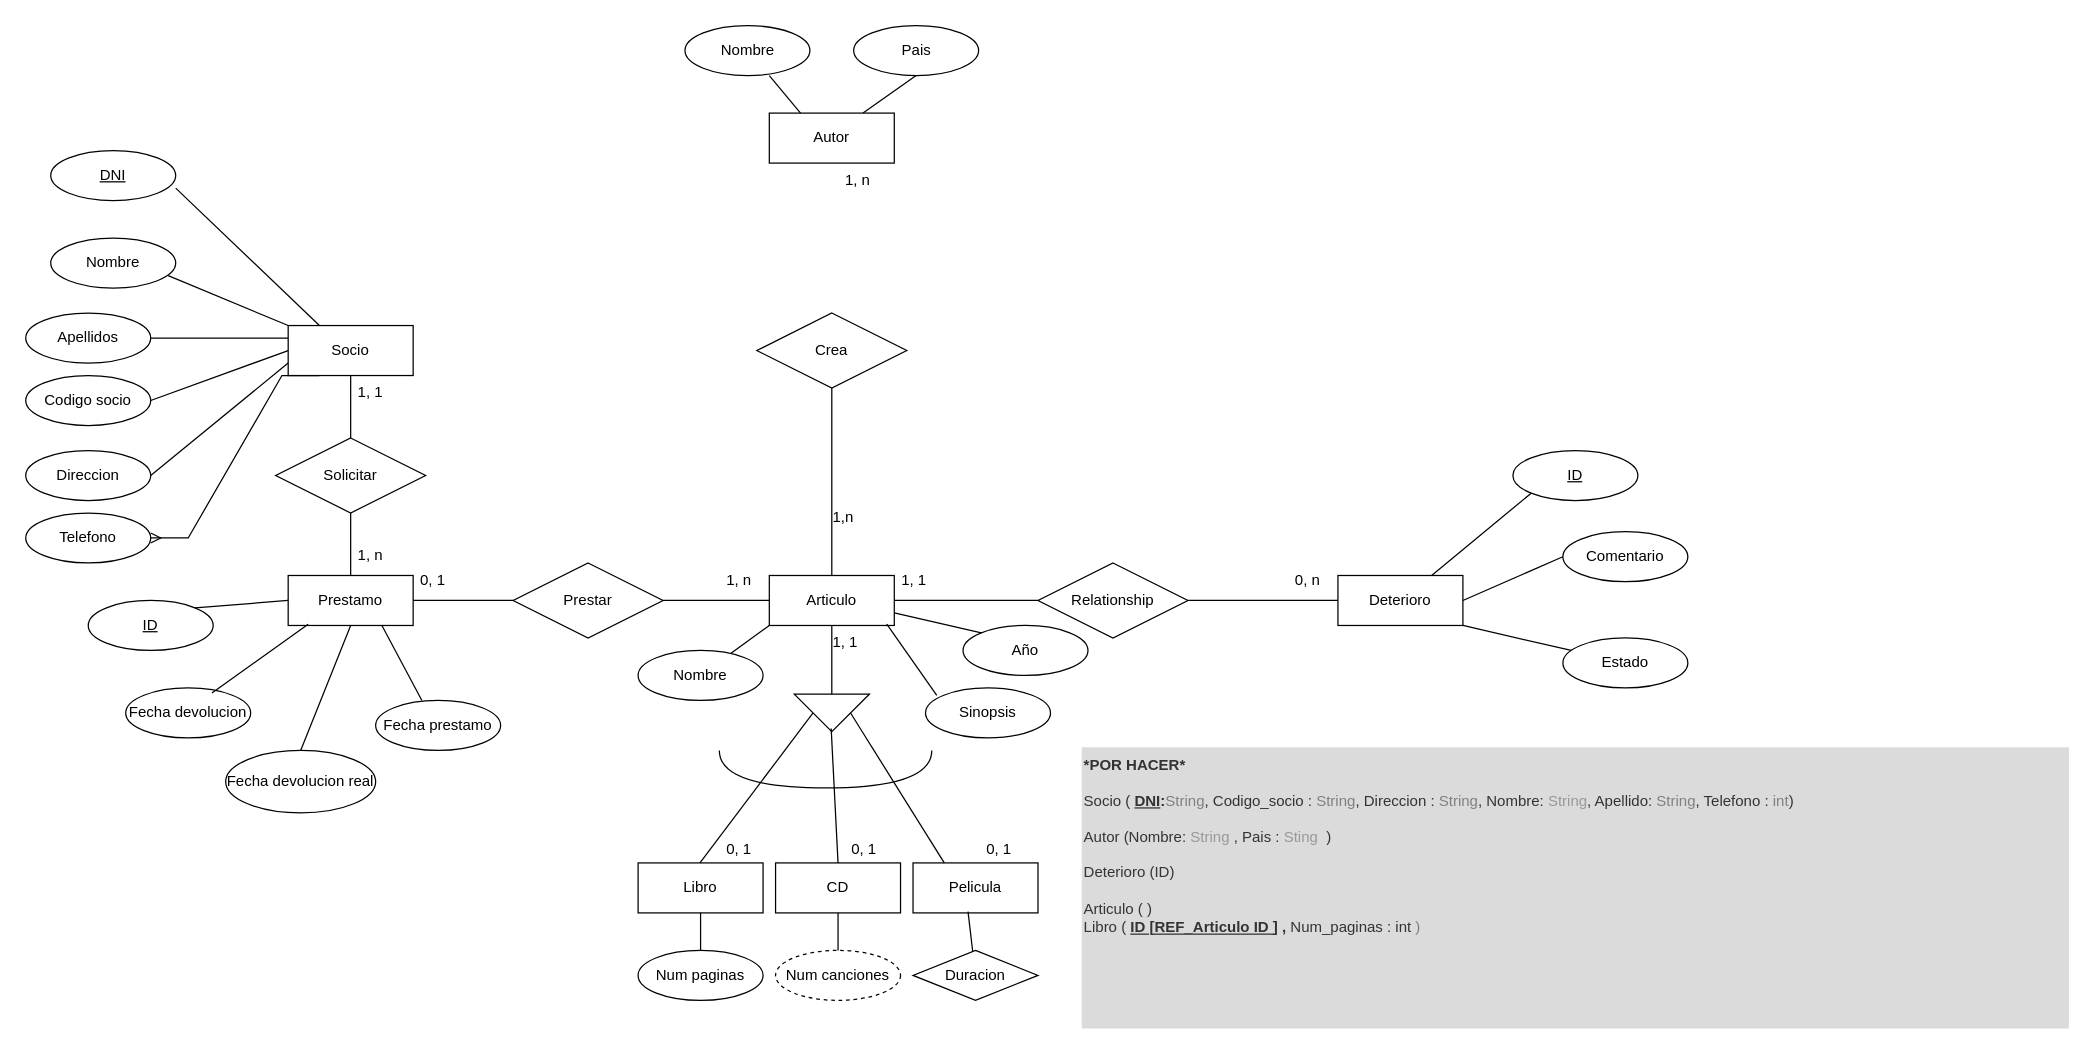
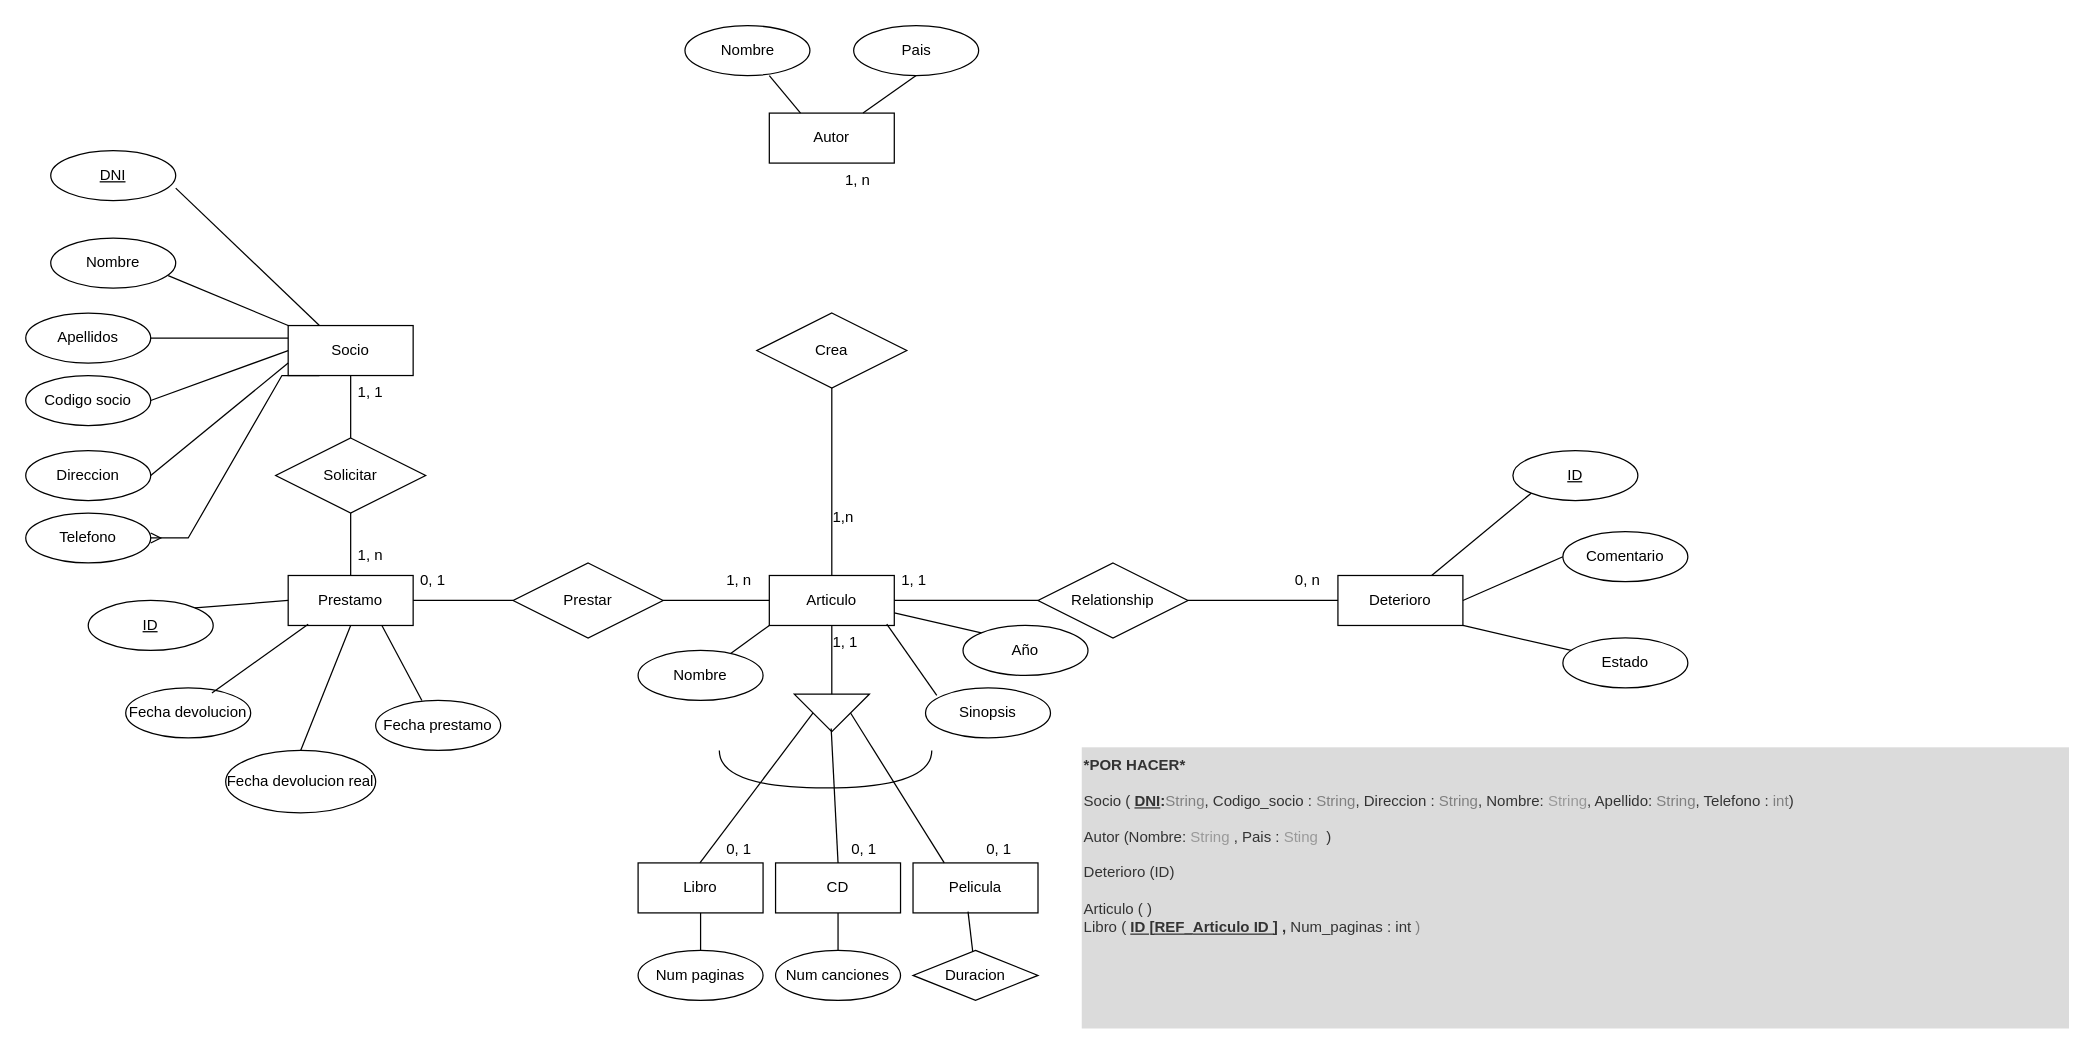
(838, 976) -> (838, 976)
